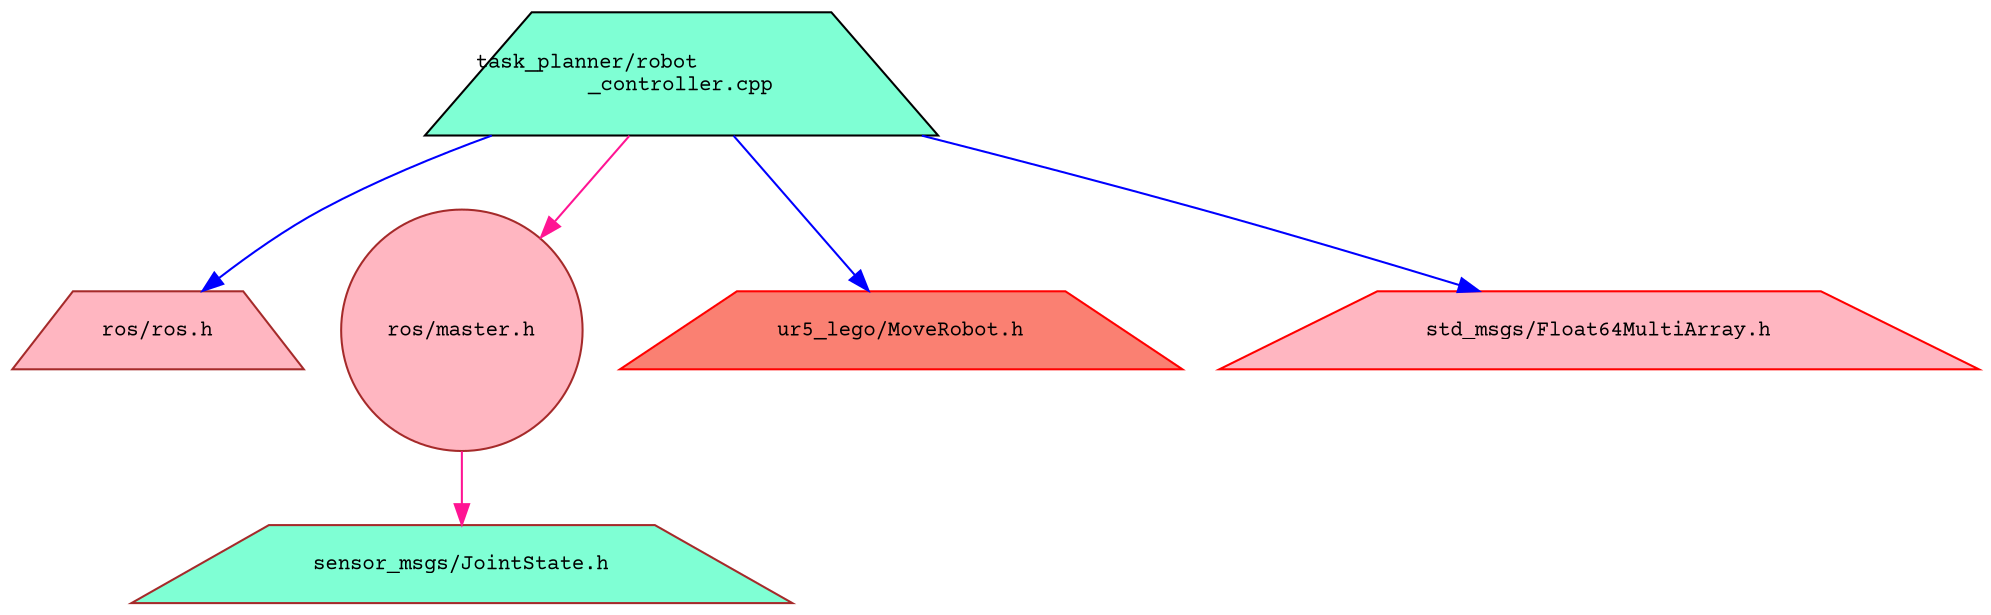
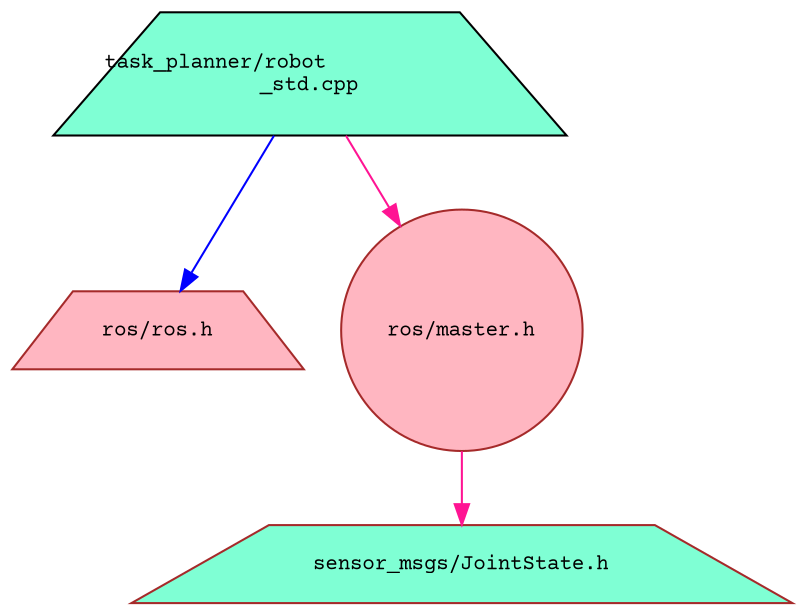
(682, 74) -> (310, 74)
(901, 330) -> none
(1599, 330) -> none
